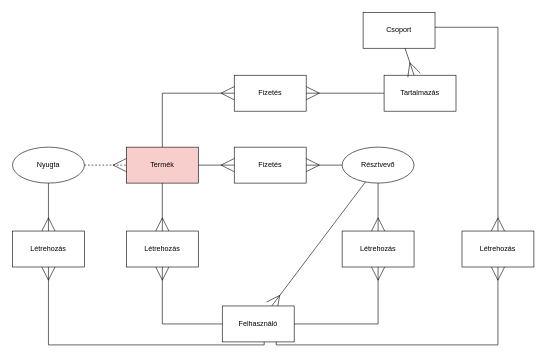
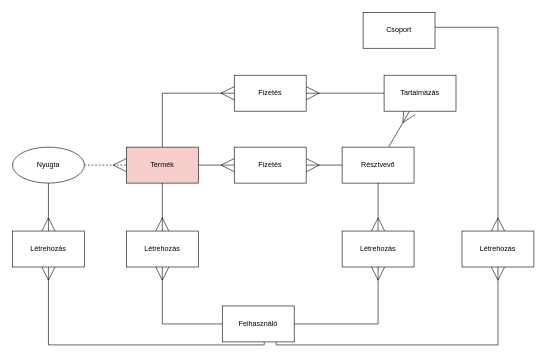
(410, 62) -> none
(378, 165) -> (378, 165)
(319, 244) -> (399, 130)
